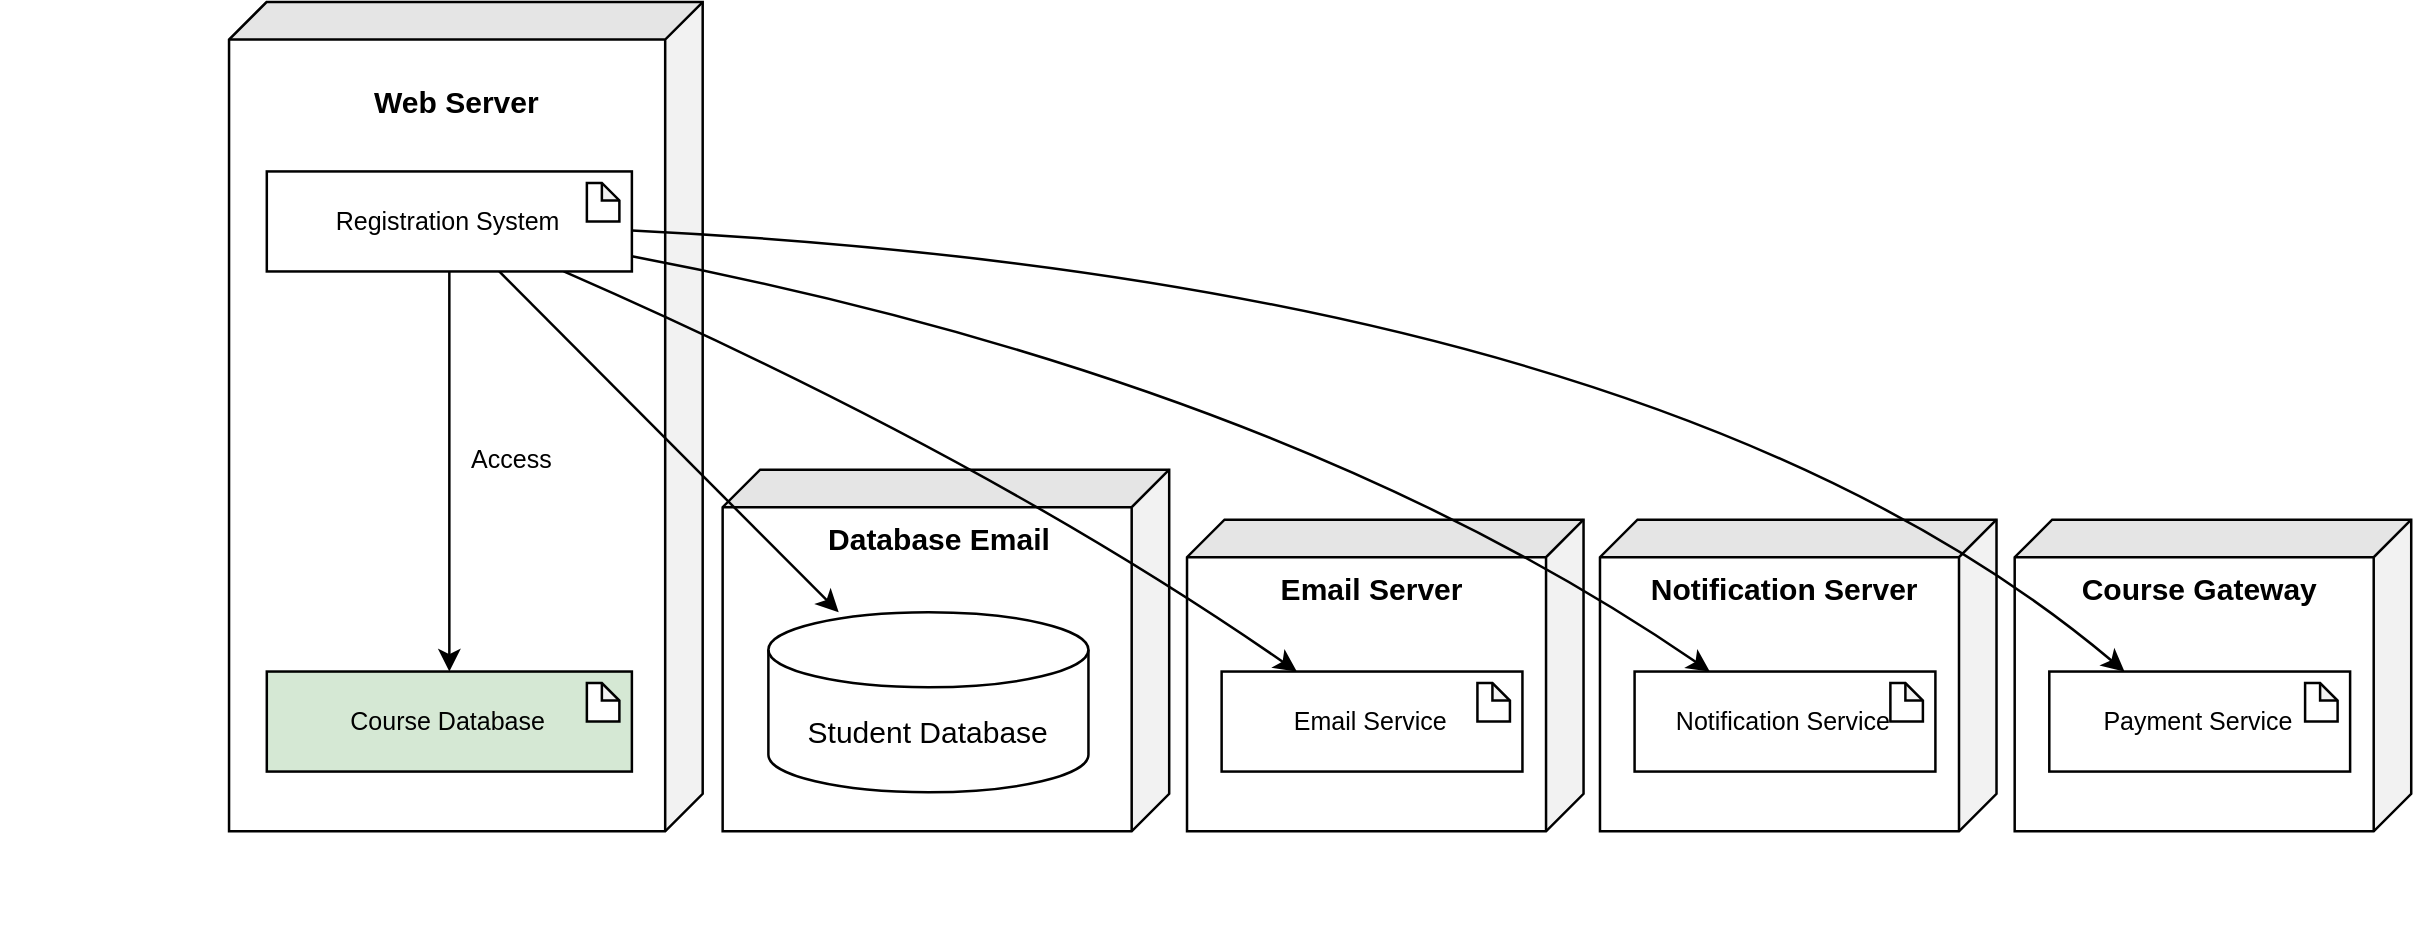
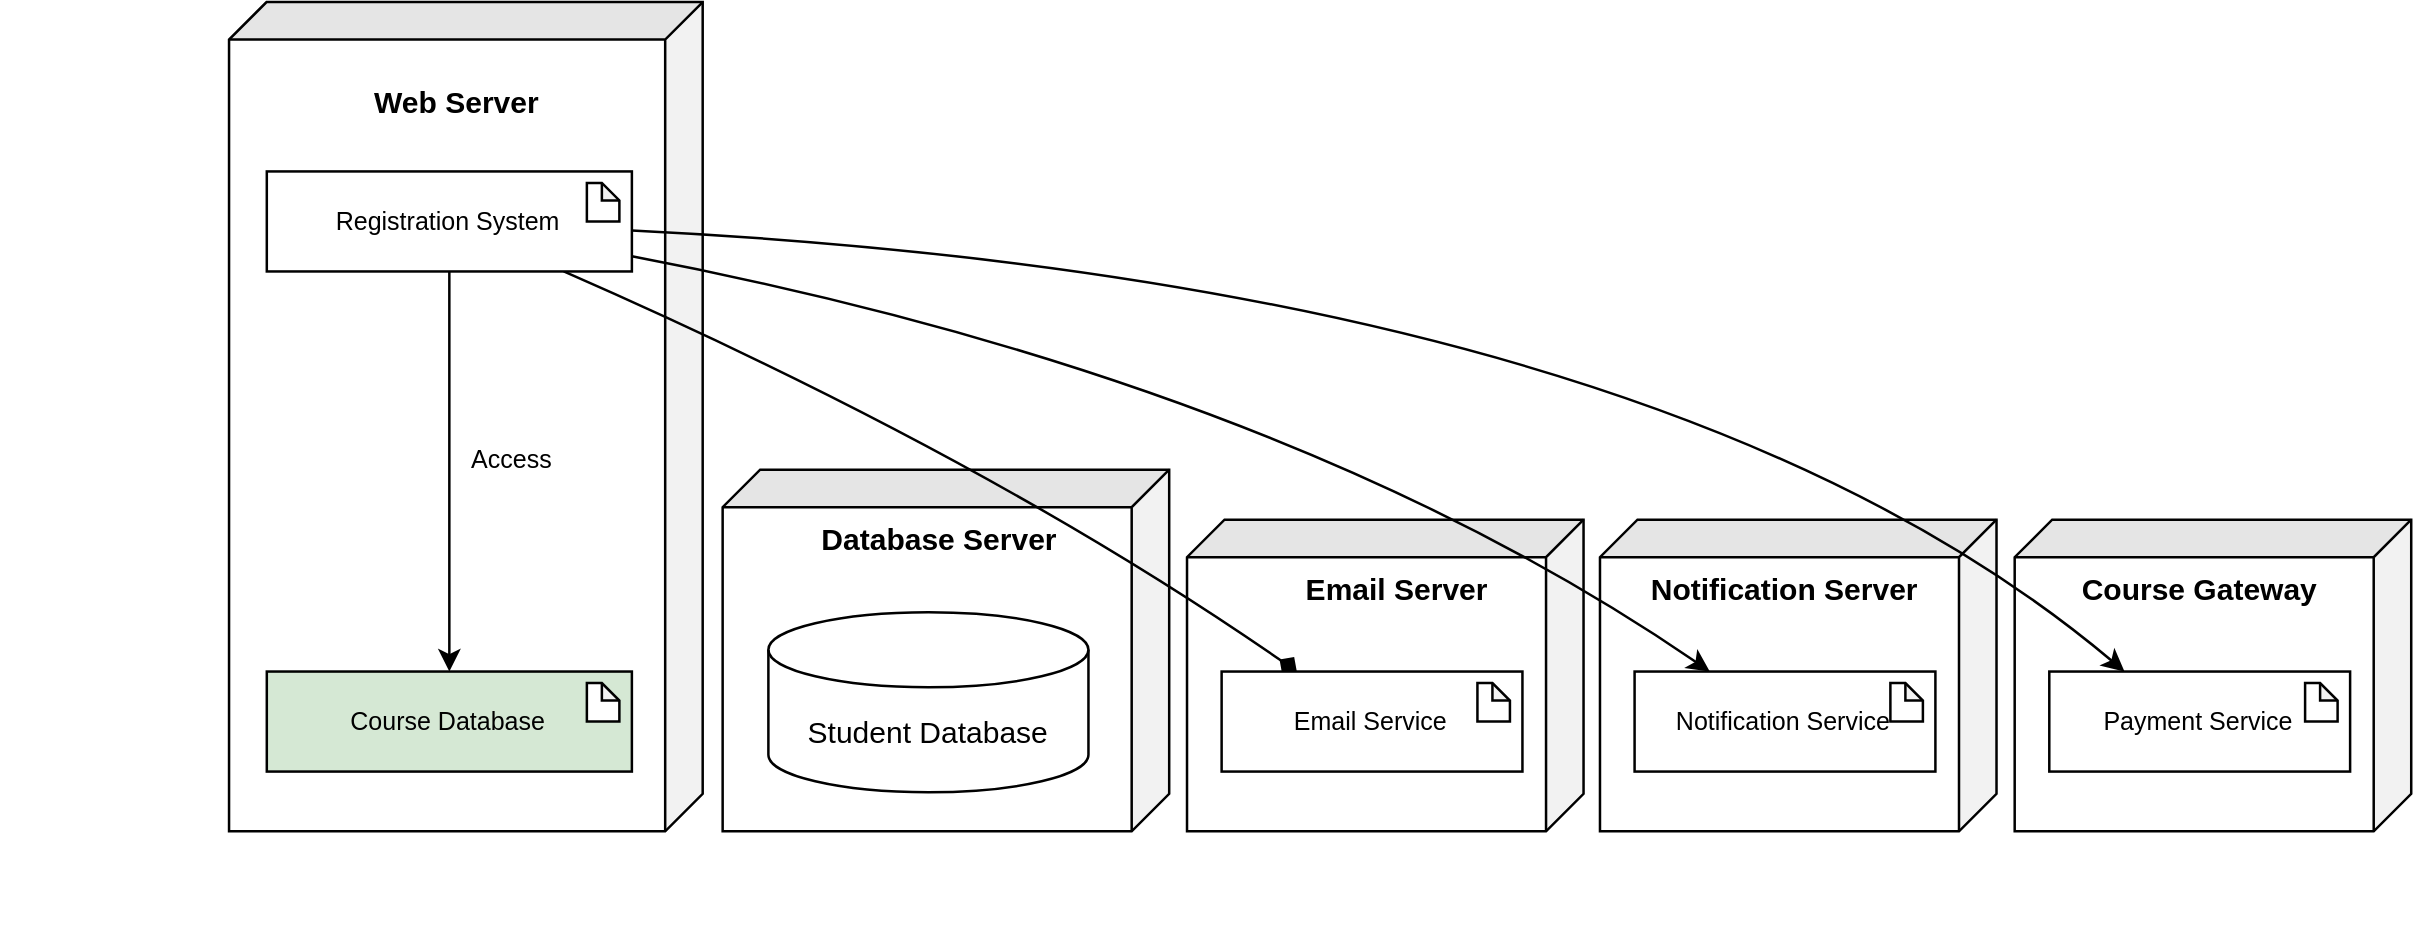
(648, 421) -> none
(940, 541) -> (940, 541)
(1372, 590) -> (1397, 590)
(1281, 660) -> (1280, 660)
